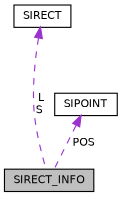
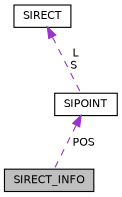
(34, 104) -> (67, 65)
